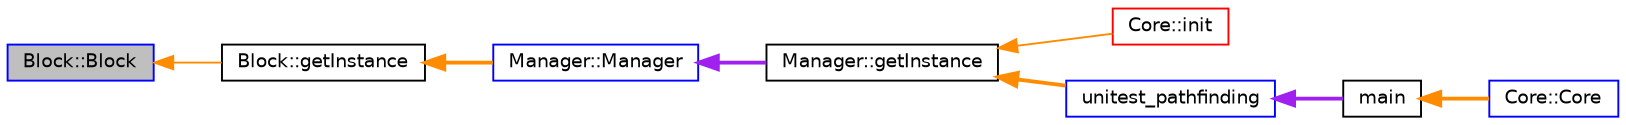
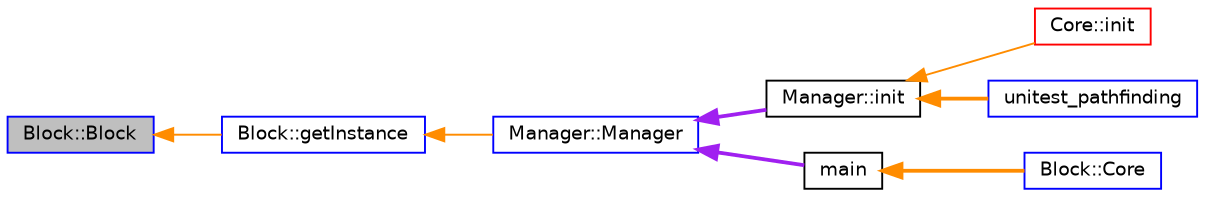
(323, 63) -> (323, 135)
(469, 63) -> (469, 135)
(882, 63) -> (843, 99)
(1319, 99) -> (761, 159)
(1554, 99) -> (1093, 171)
